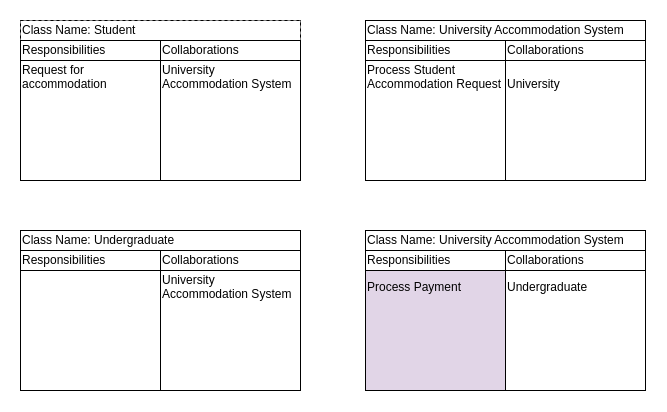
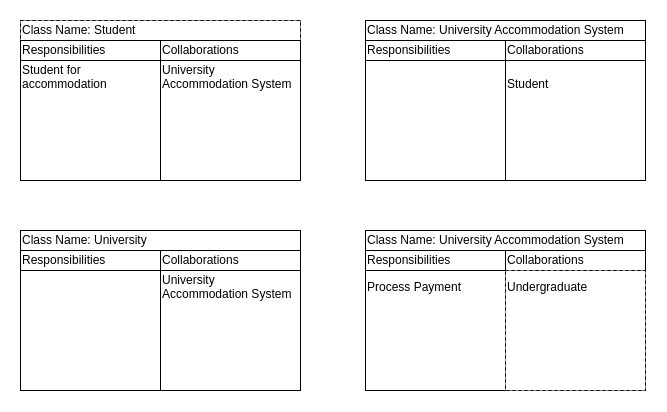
(92, 121) -> (92, 121)
(436, 121) -> none
(538, 121) -> (531, 121)
(100, 241) -> (87, 241)
(436, 331) -> (436, 331)
(576, 331) -> (576, 331)
